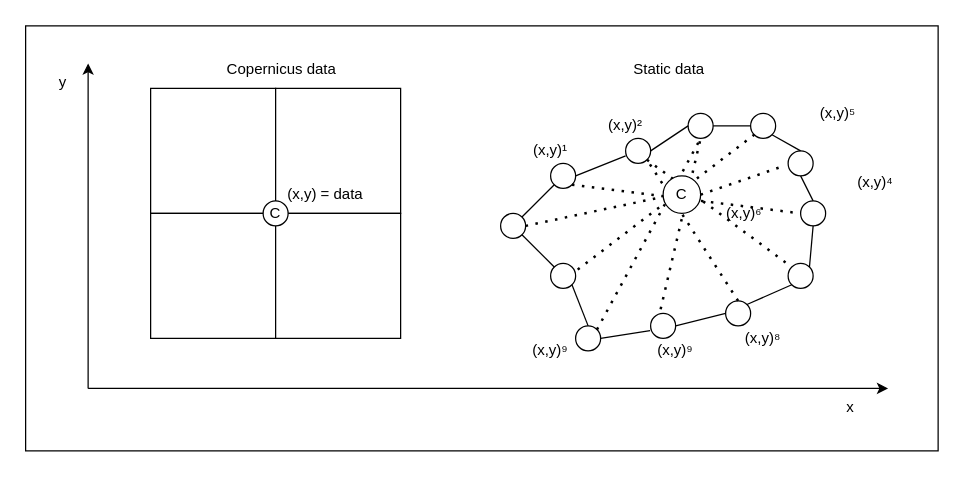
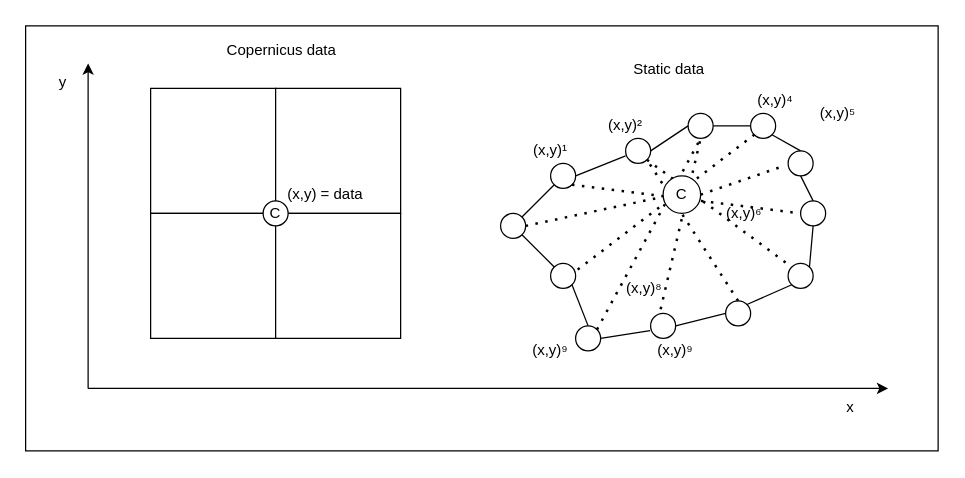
(282, 69) -> (282, 51)
(876, 182) -> (776, 101)
(763, 338) -> (644, 288)
